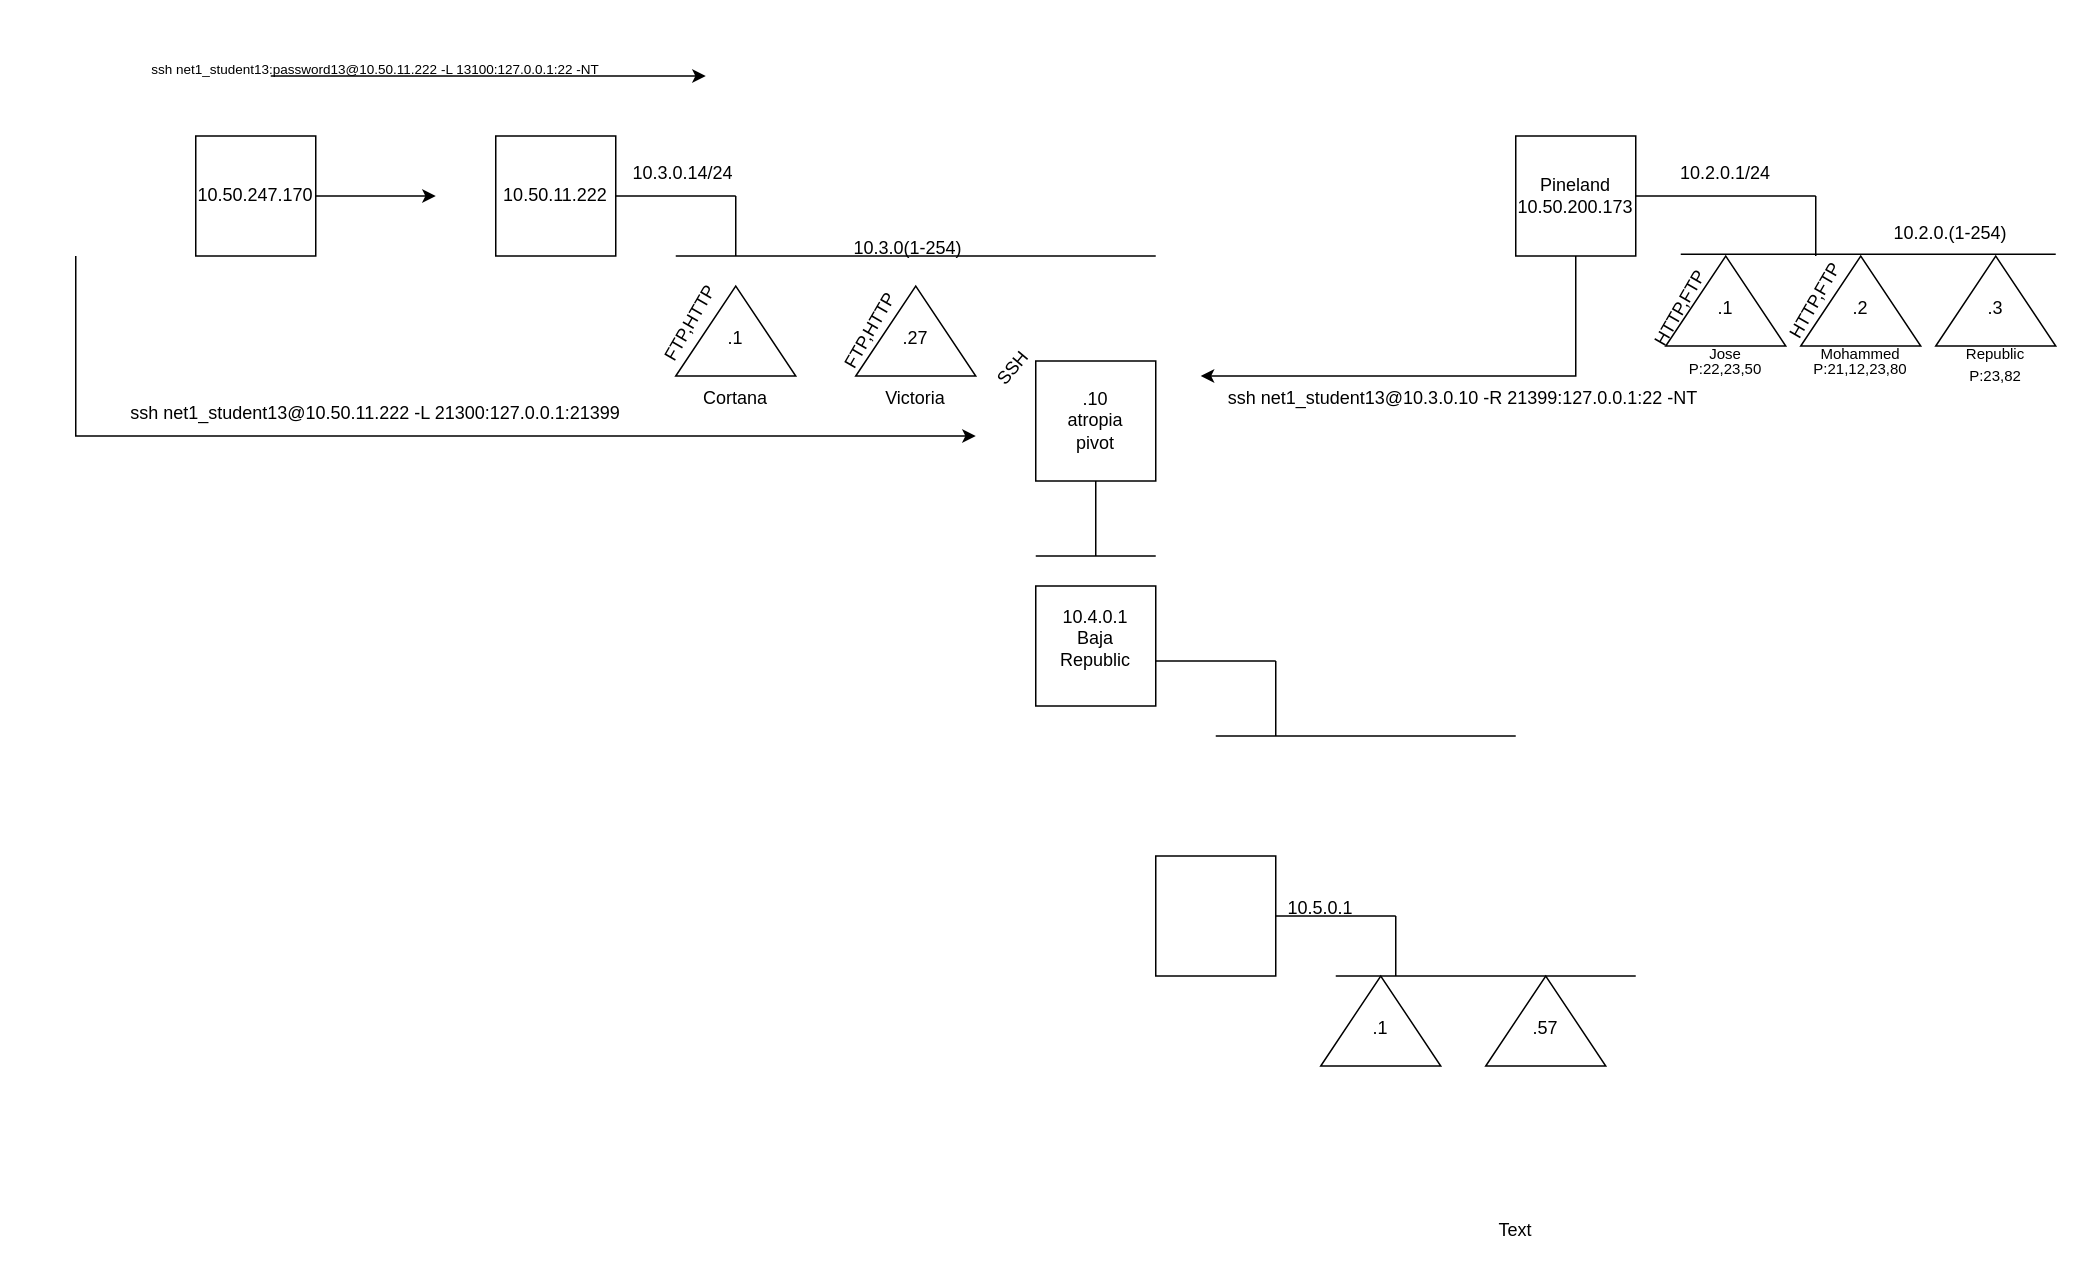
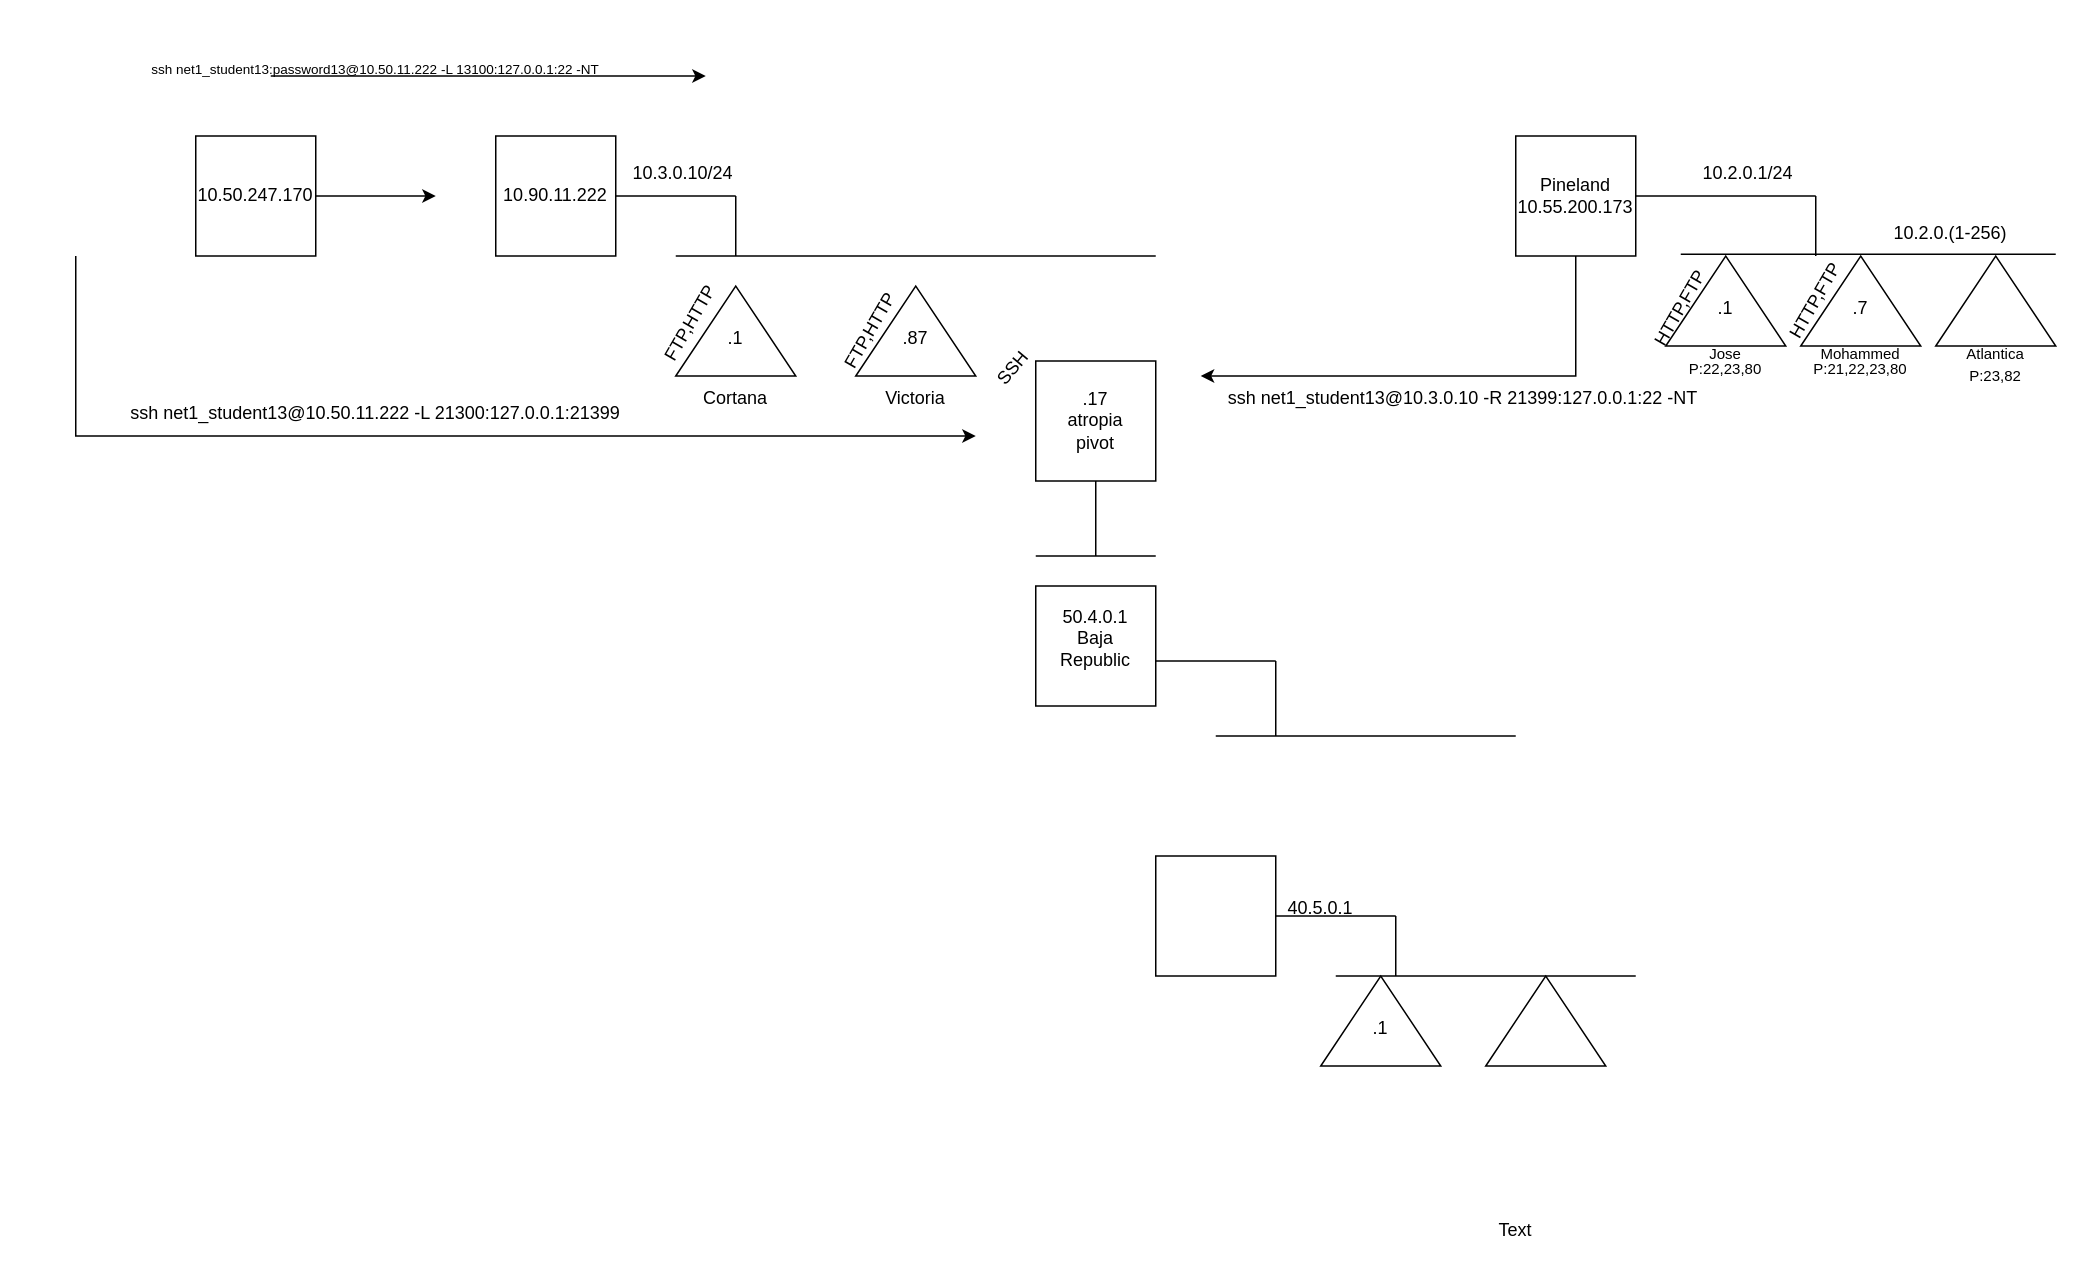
(683, 173) -> (683, 173)
(1726, 173) -> (1748, 173)
(556, 196) -> (556, 196)
(1576, 196) -> (1576, 196)
(1951, 233) -> (1951, 233)
(908, 248) -> none
(1861, 308) -> (1861, 308)
(1996, 308) -> none
(916, 338) -> (916, 338)
(1996, 353) -> (1996, 353)
(1726, 368) -> (1726, 368)
(1861, 368) -> (1861, 368)
(1096, 421) -> (1096, 421)
(1096, 638) -> (1096, 638)
(1321, 908) -> (1321, 908)
(1546, 1028) -> none
